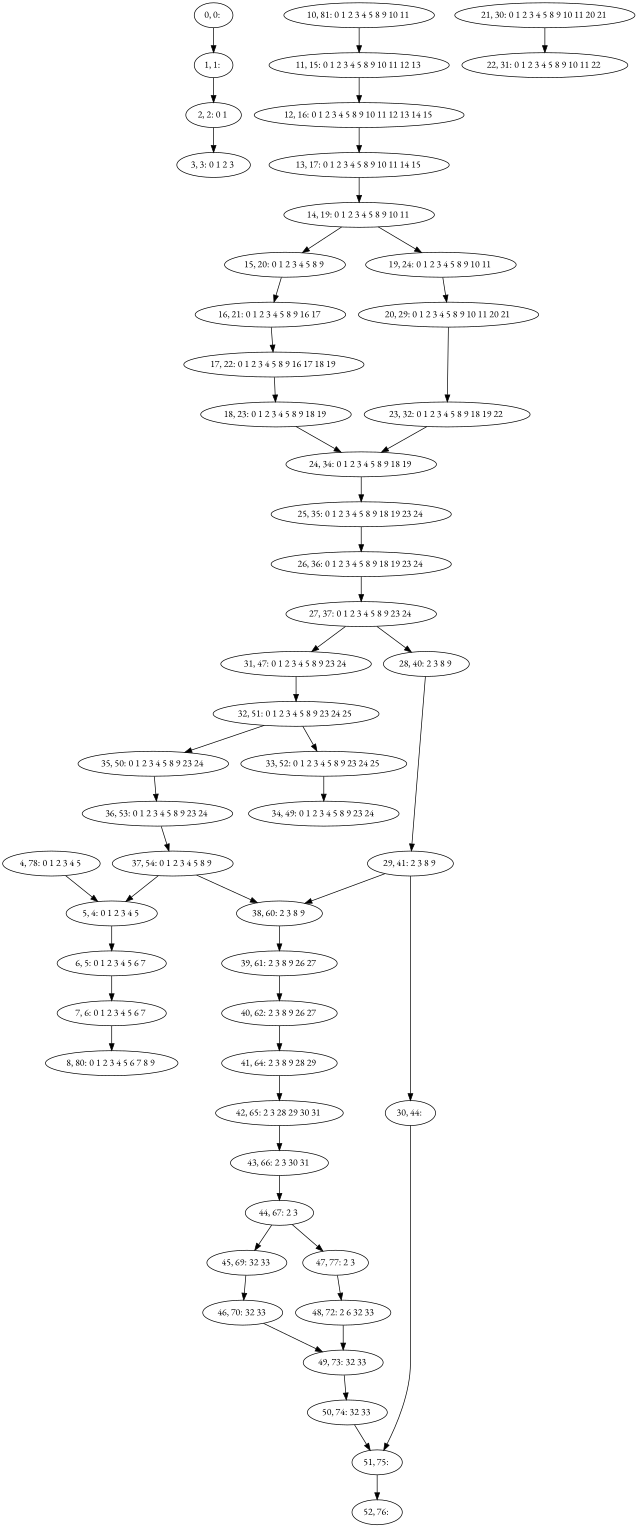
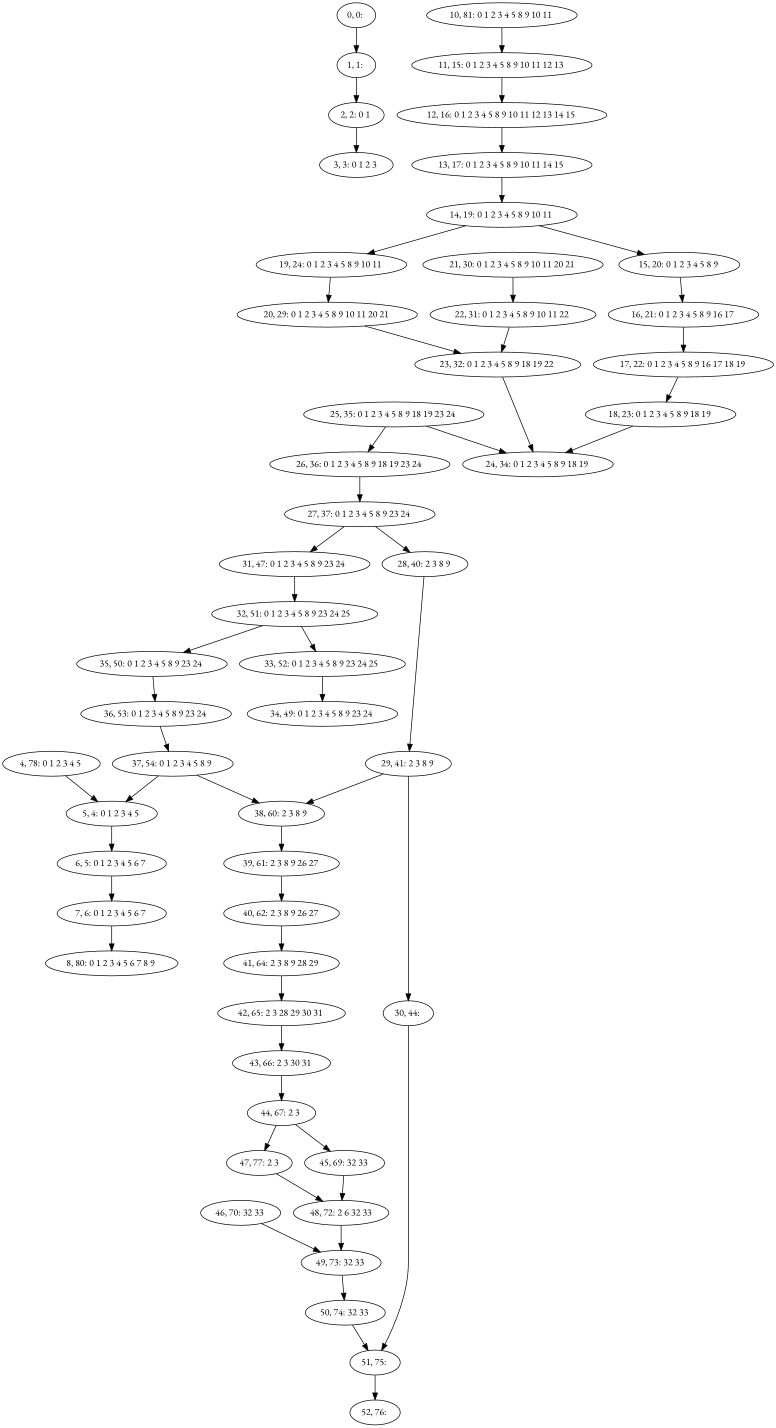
none -> (506, 336)
(361, 486) -> (463, 438)
(245, 1284) -> (343, 1184)
